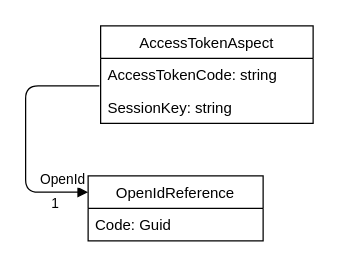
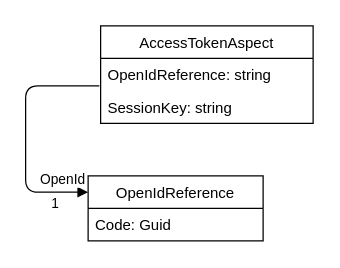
(198, 75) -> (198, 75)
